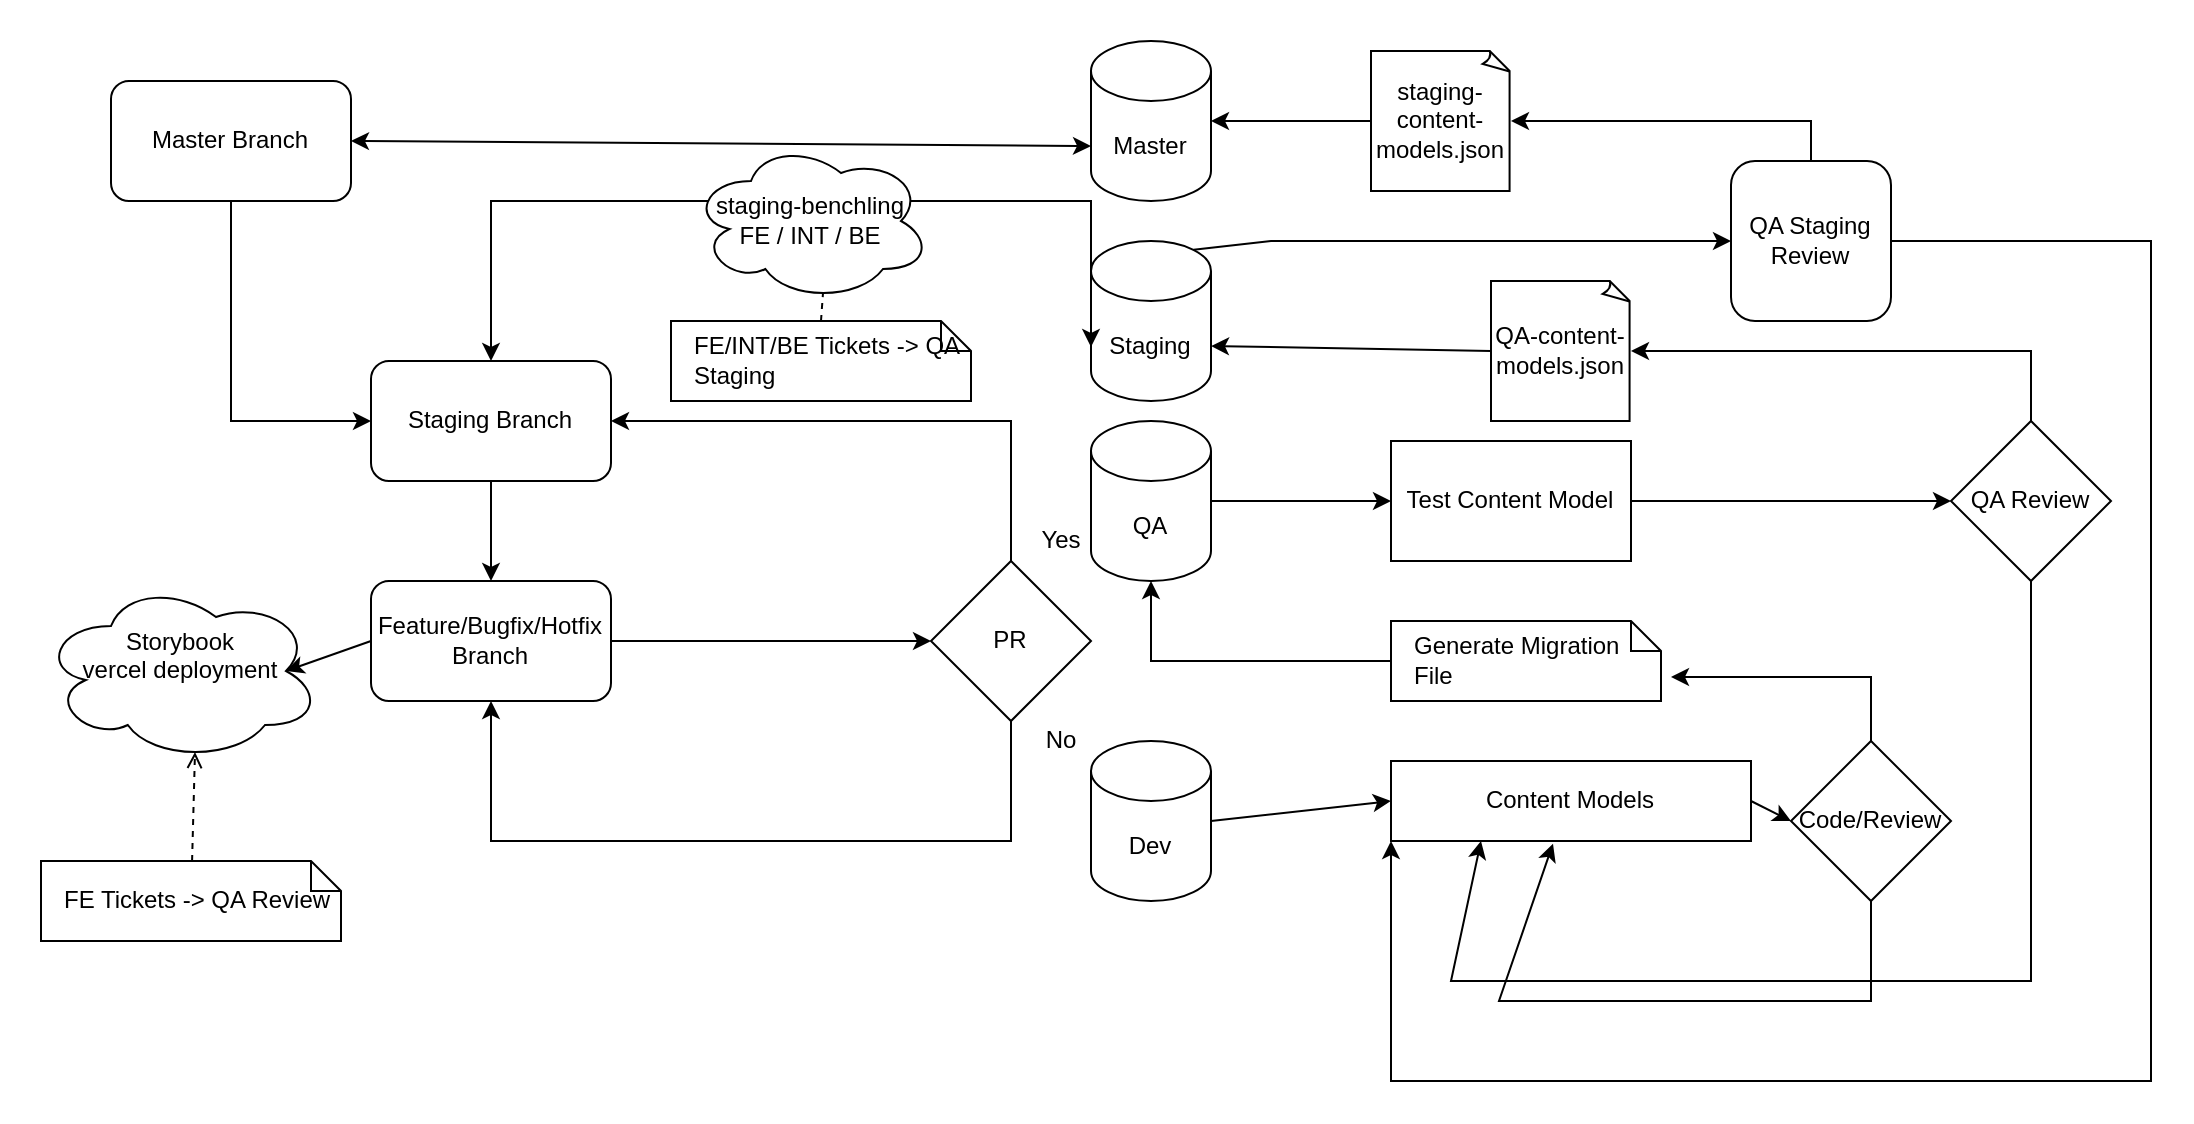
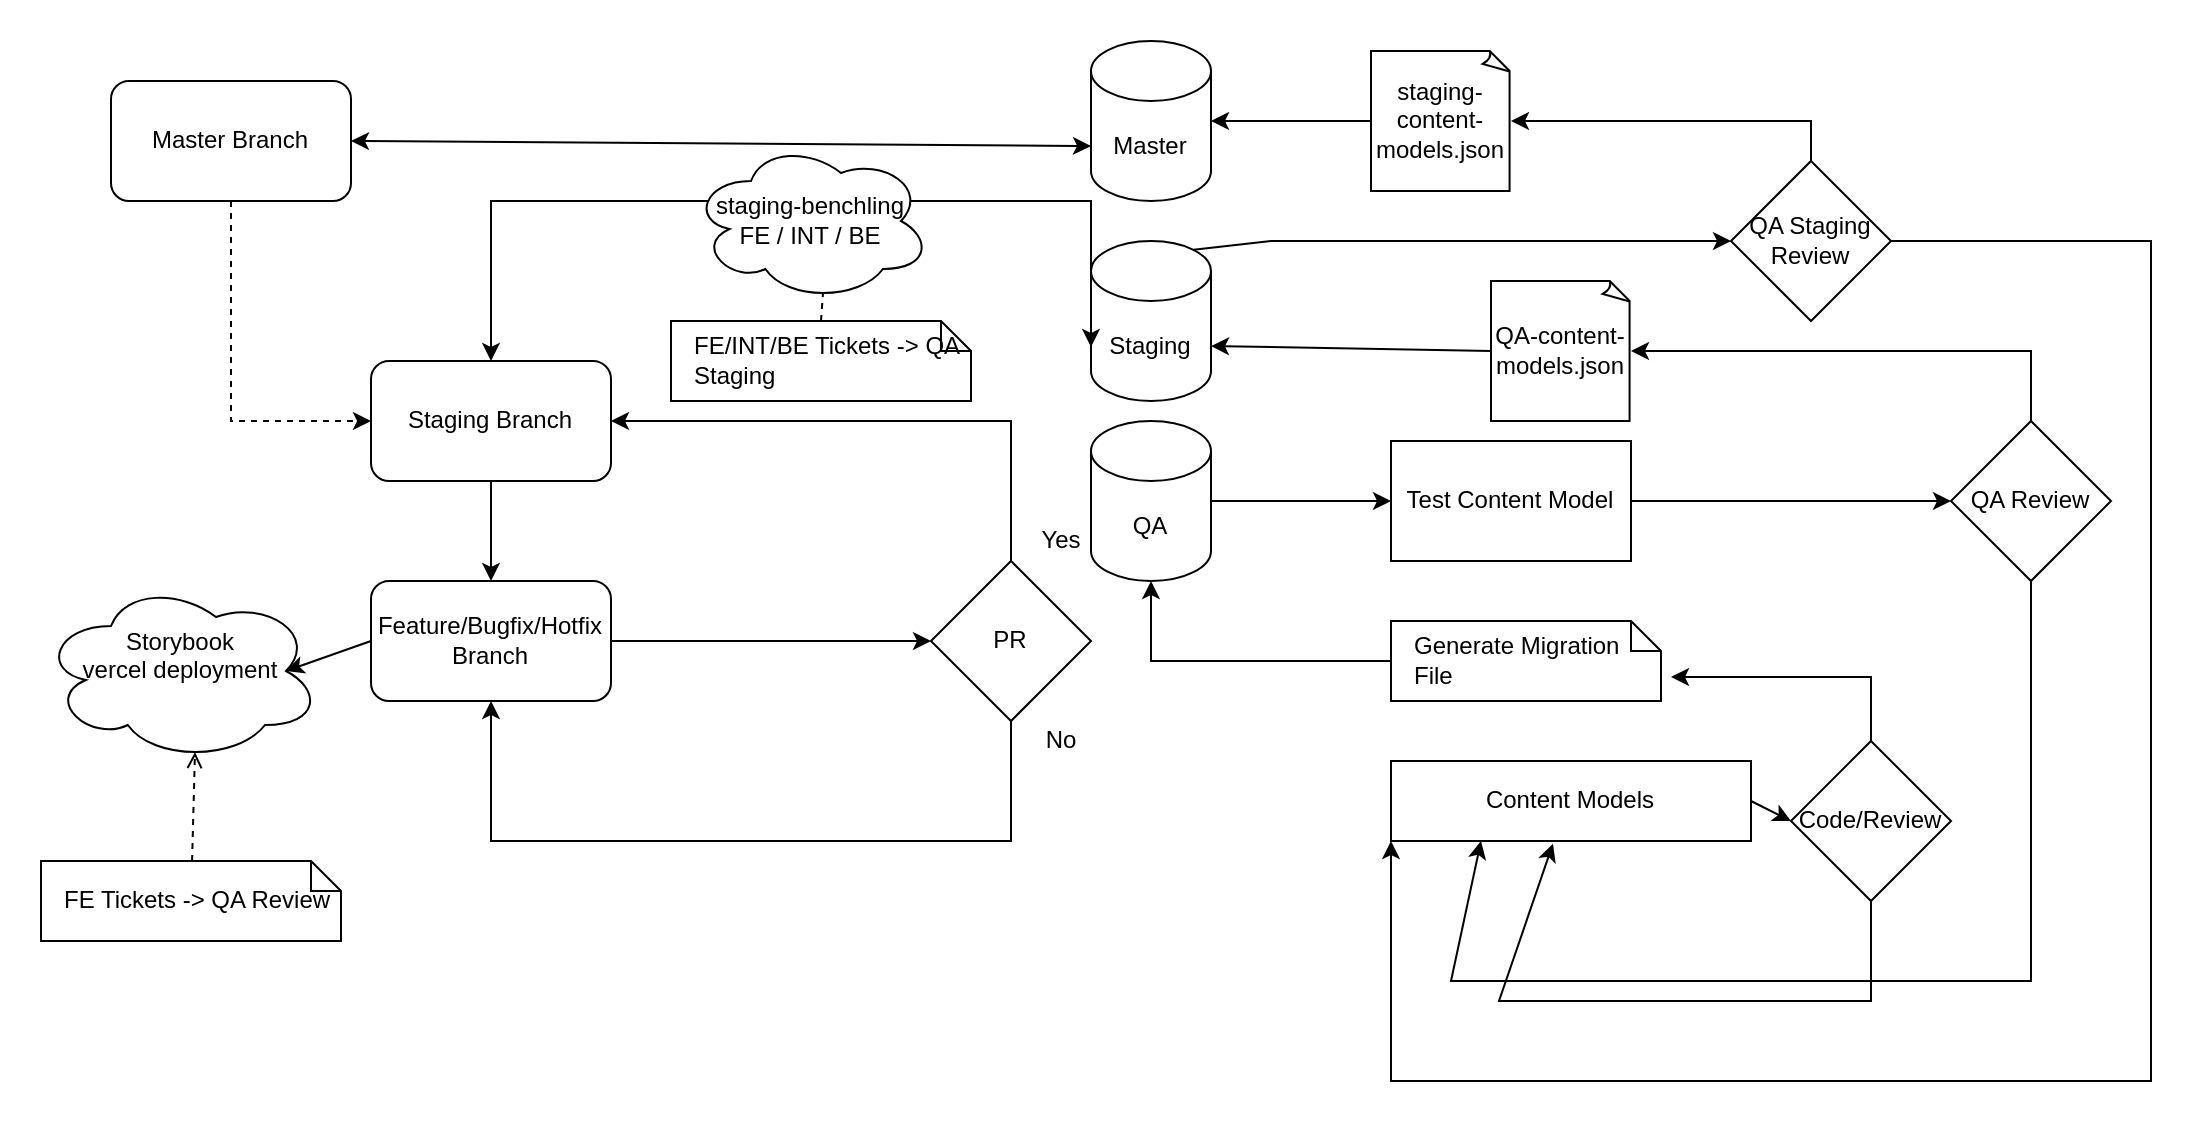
(1811, 241) -> (1811, 241)
(231, 376) -> (231, 376)
(1295, 812) -> none
(1151, 821) -> none
